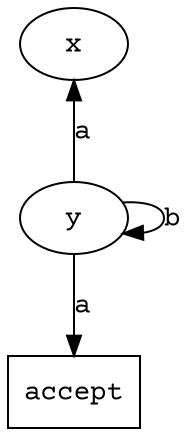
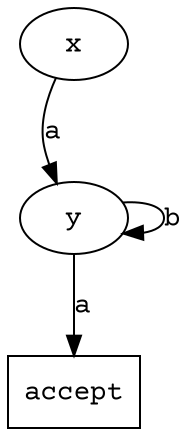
(74, 141) -> (43, 121)
